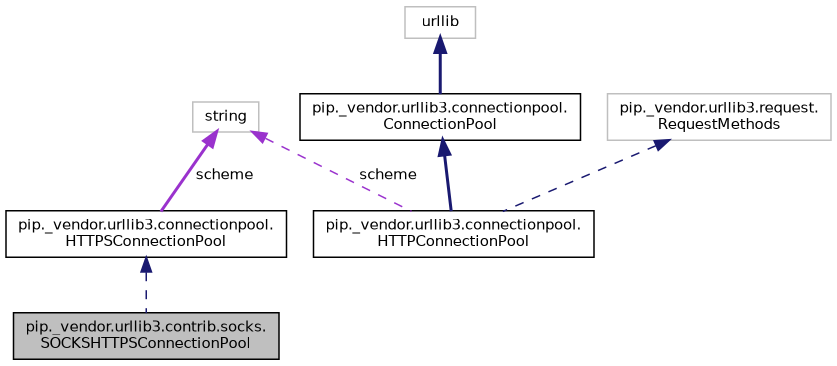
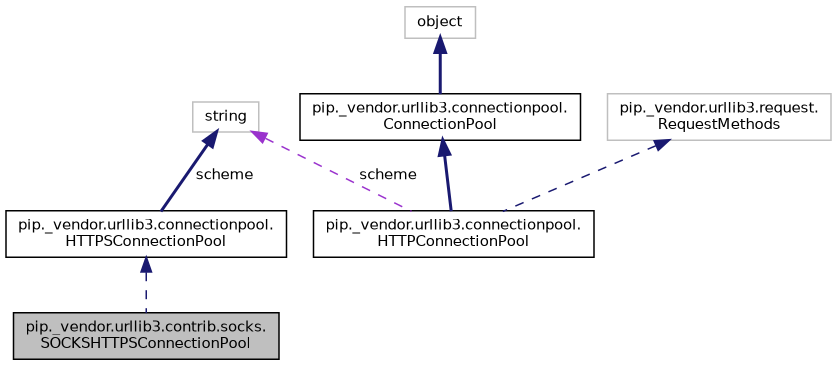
(440, 22) -> (440, 22)
(184, 178) -> (184, 178)
